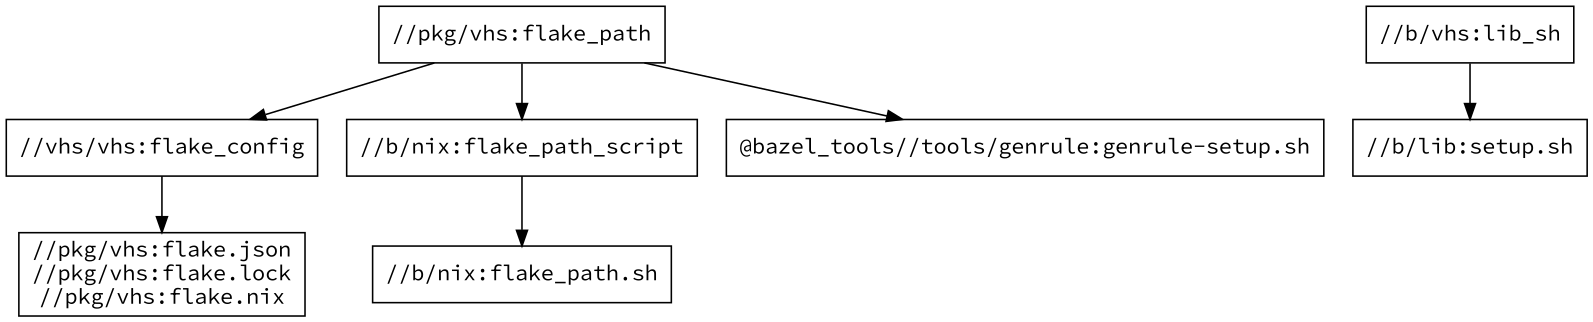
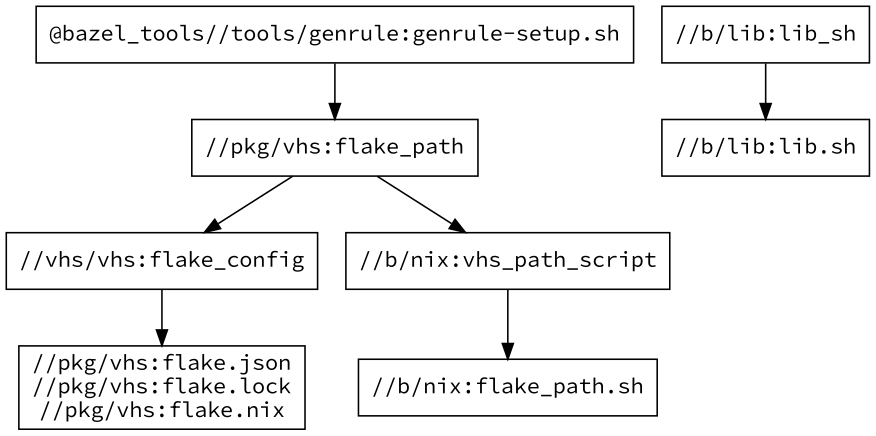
(1470, 35) -> (766, 35)
(766, 89) -> (335, 83)
(522, 148) -> (508, 261)
(1470, 148) -> (766, 148)
